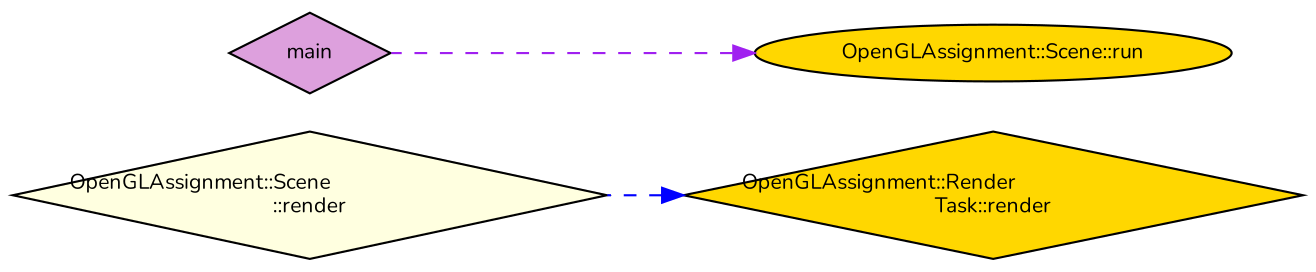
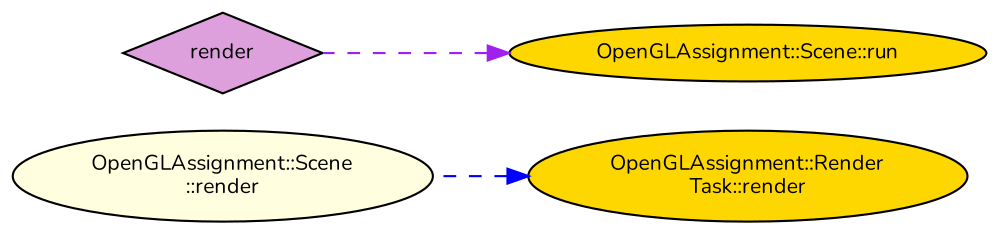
(310, 53) -> (223, 53)
(310, 195) -> (223, 176)
(993, 195) -> (748, 176)
